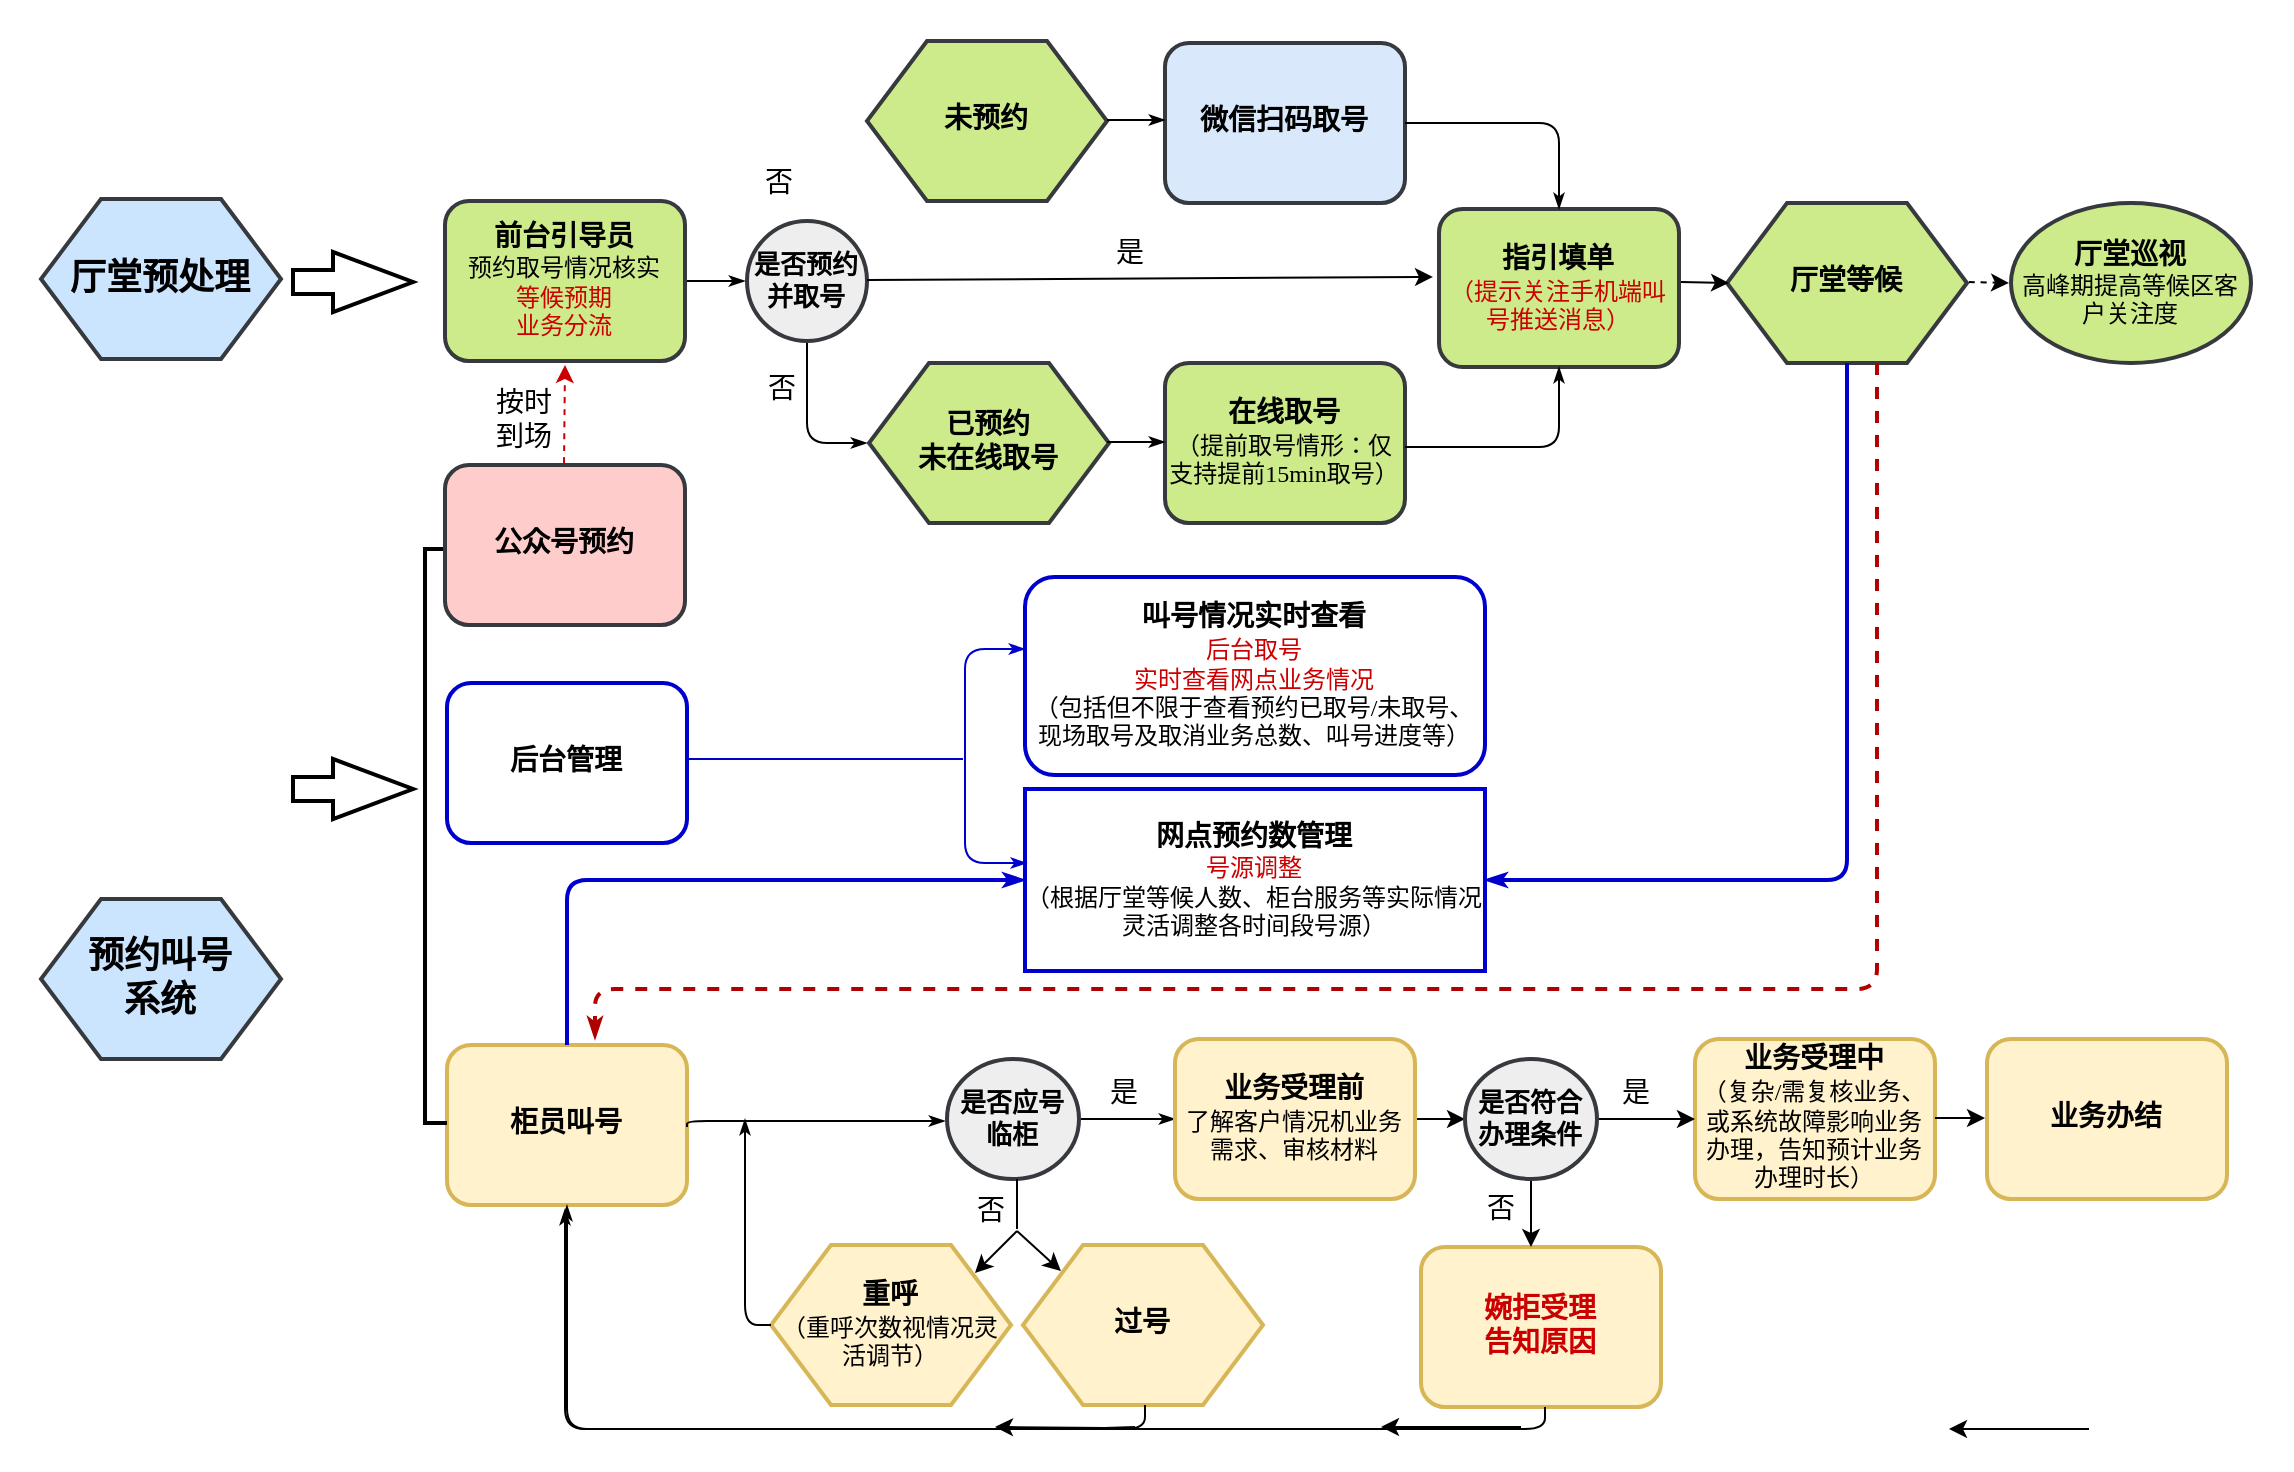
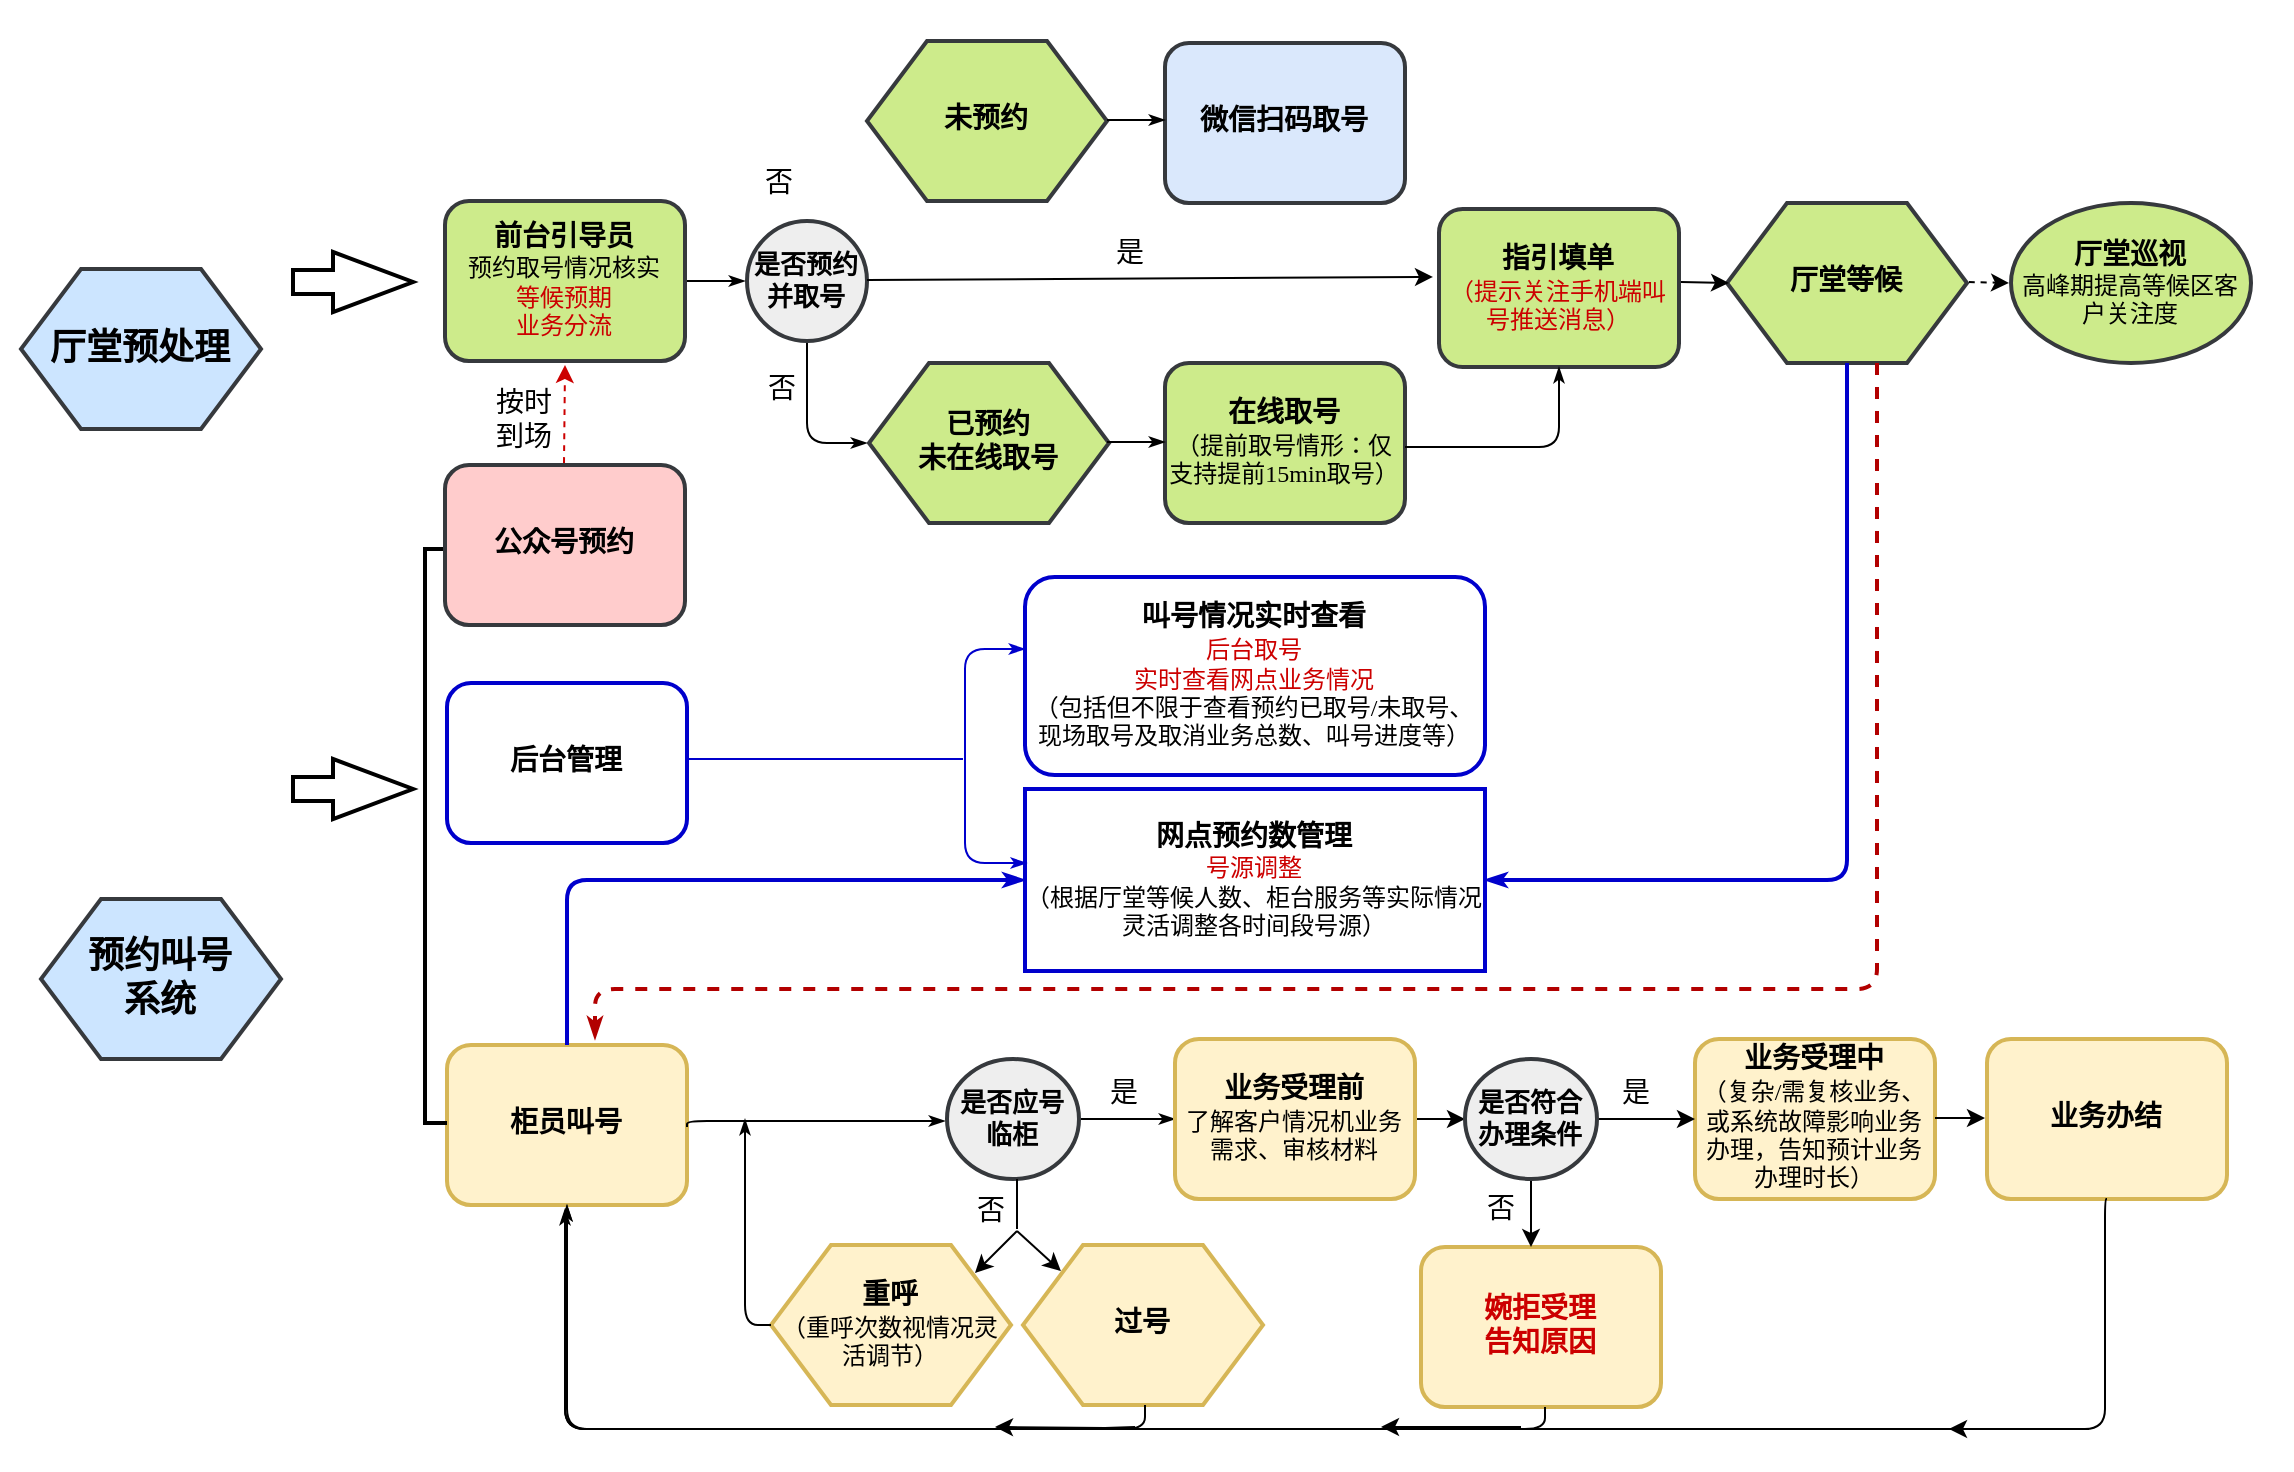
(1512, 123) -> none
(161, 279) -> (141, 349)
none -> (1745, 1429)
